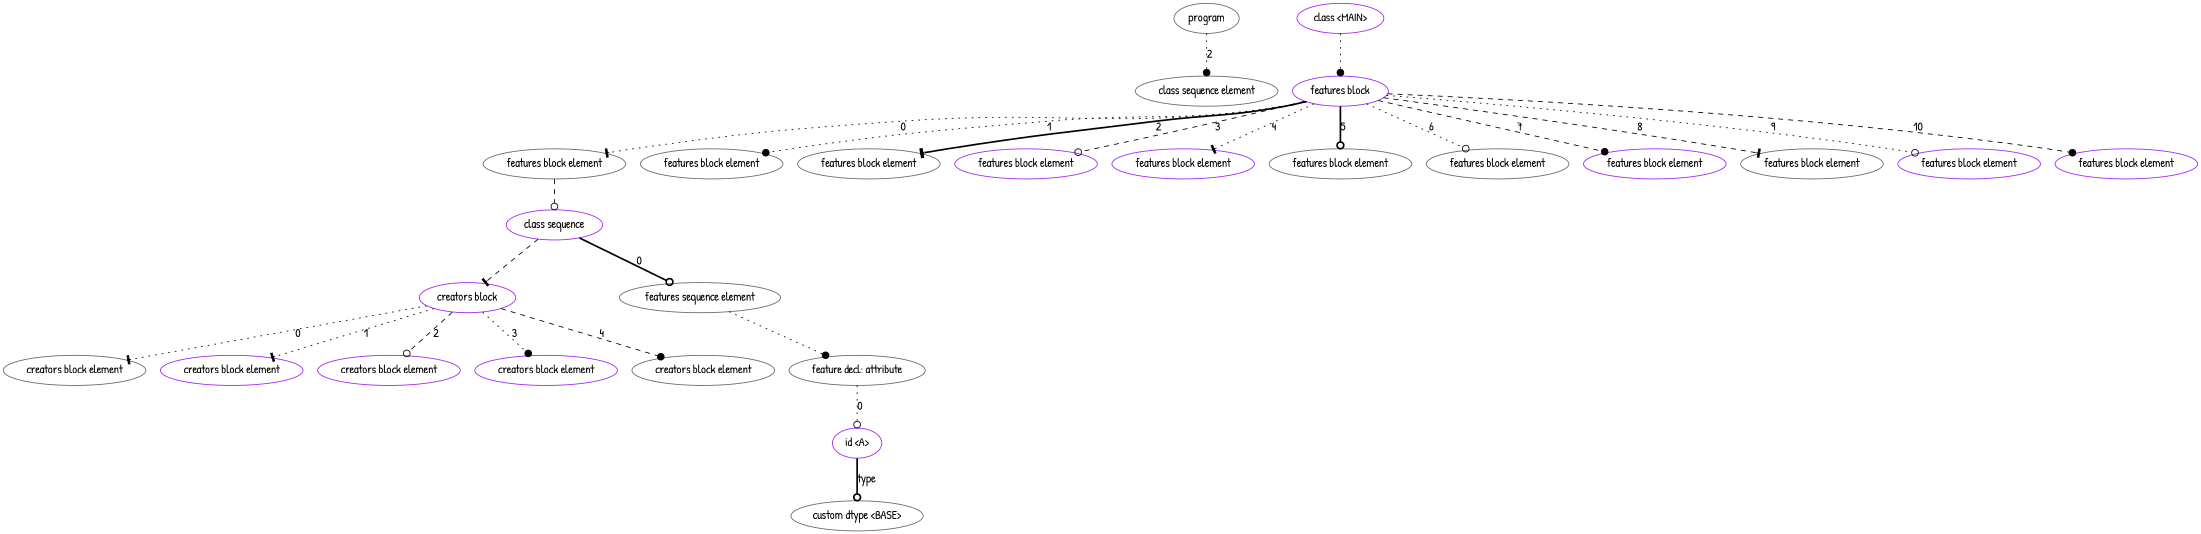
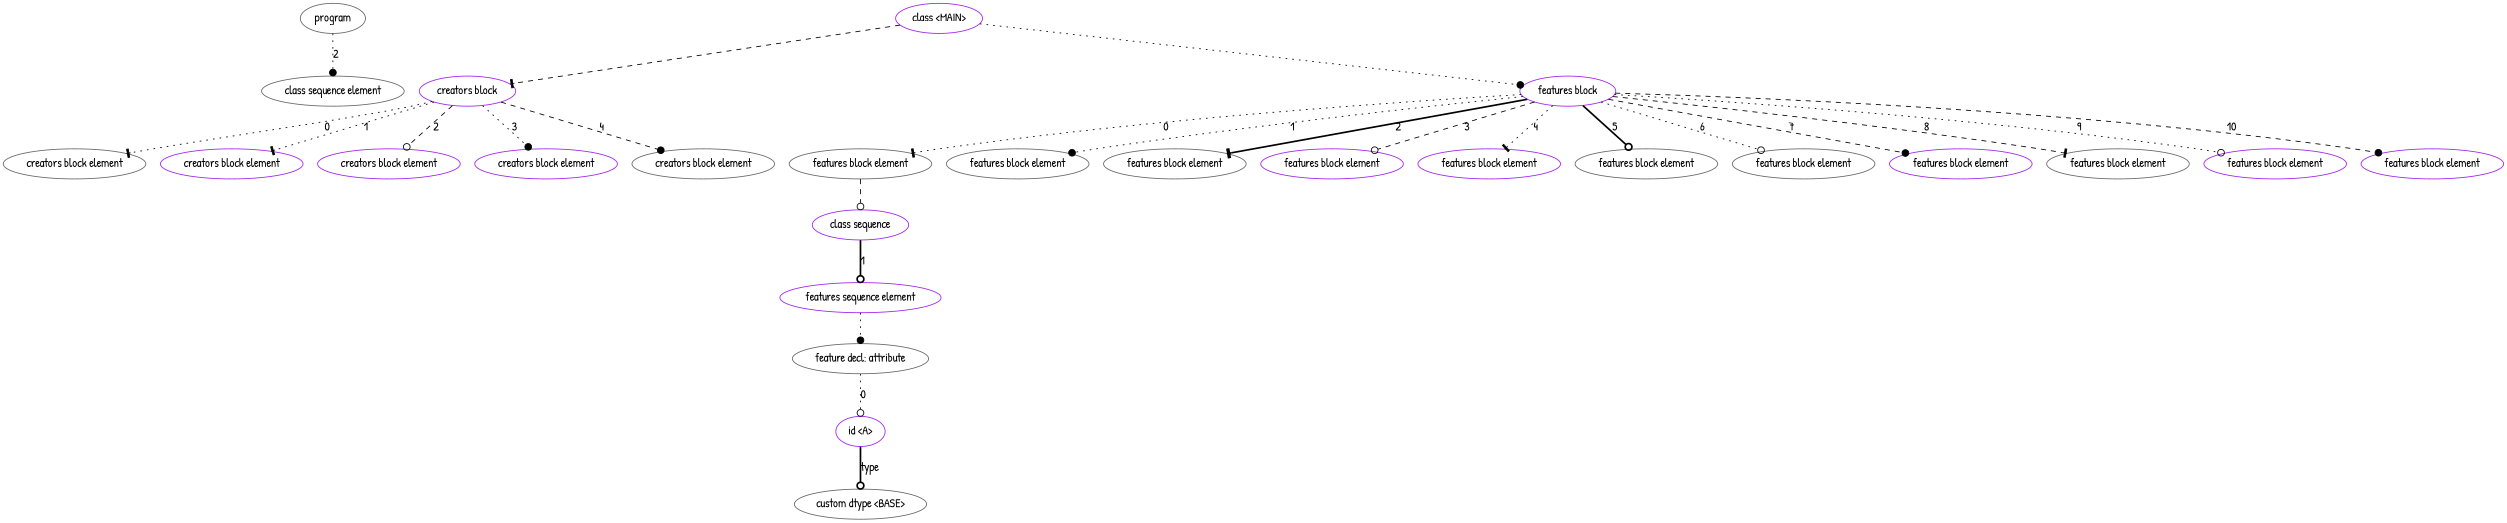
(513, 260) -> (707, 54)
(639, 261) -> (863, 261)
(700, 298) -> (860, 298)
